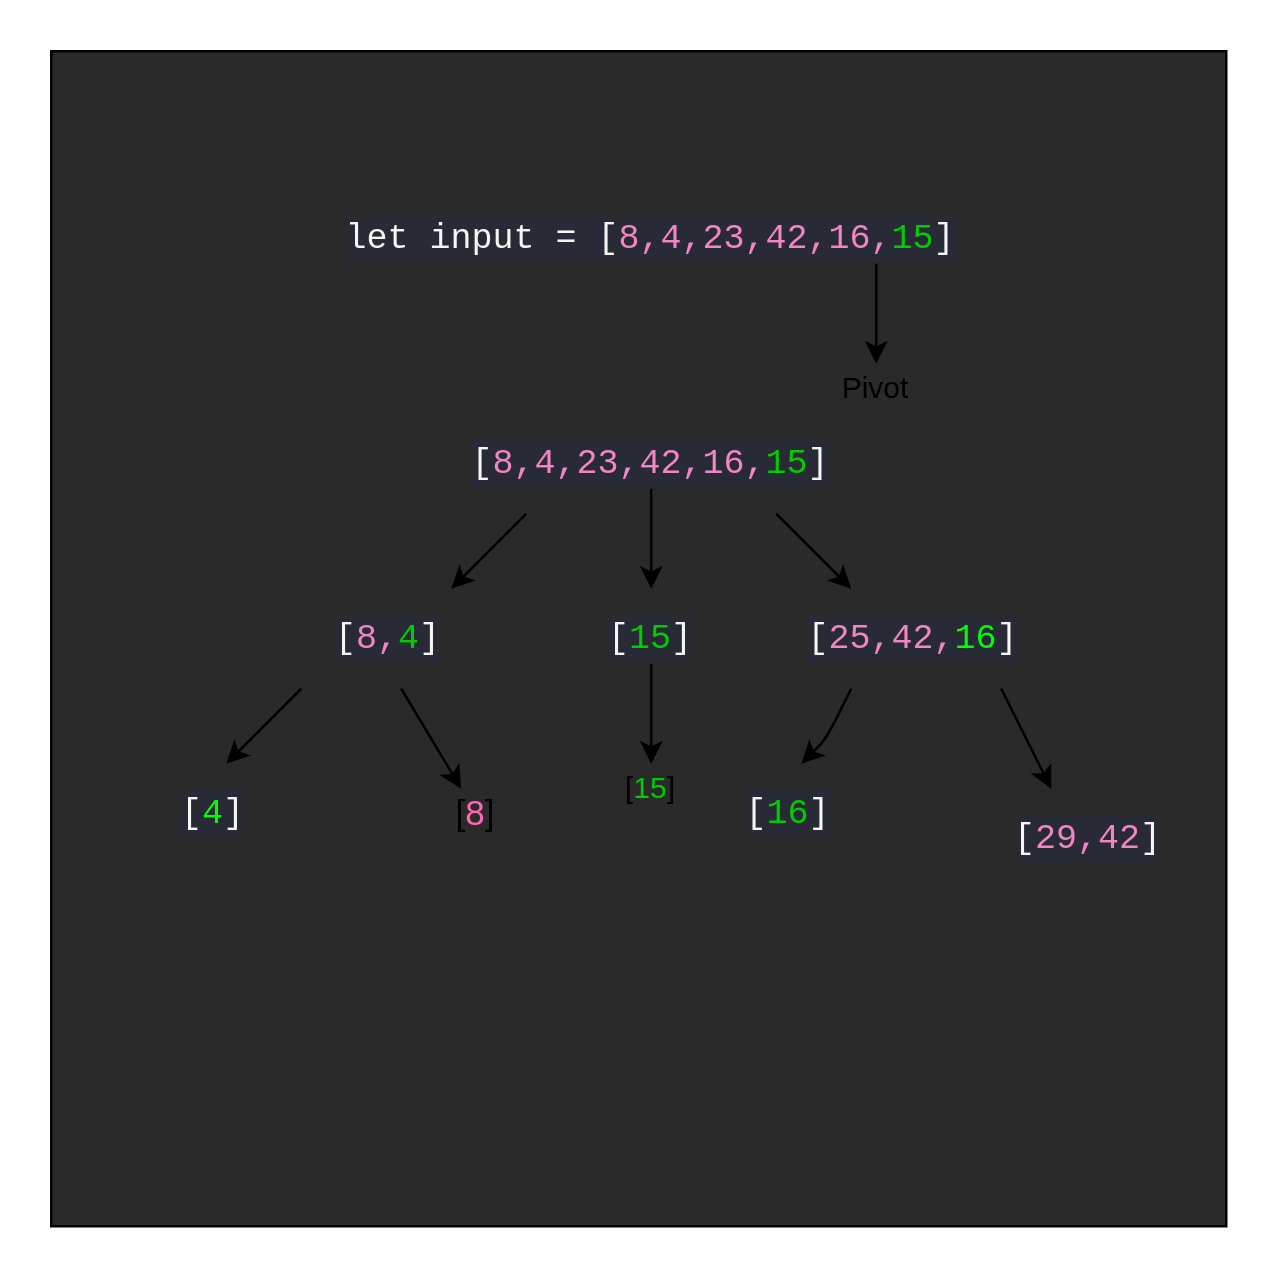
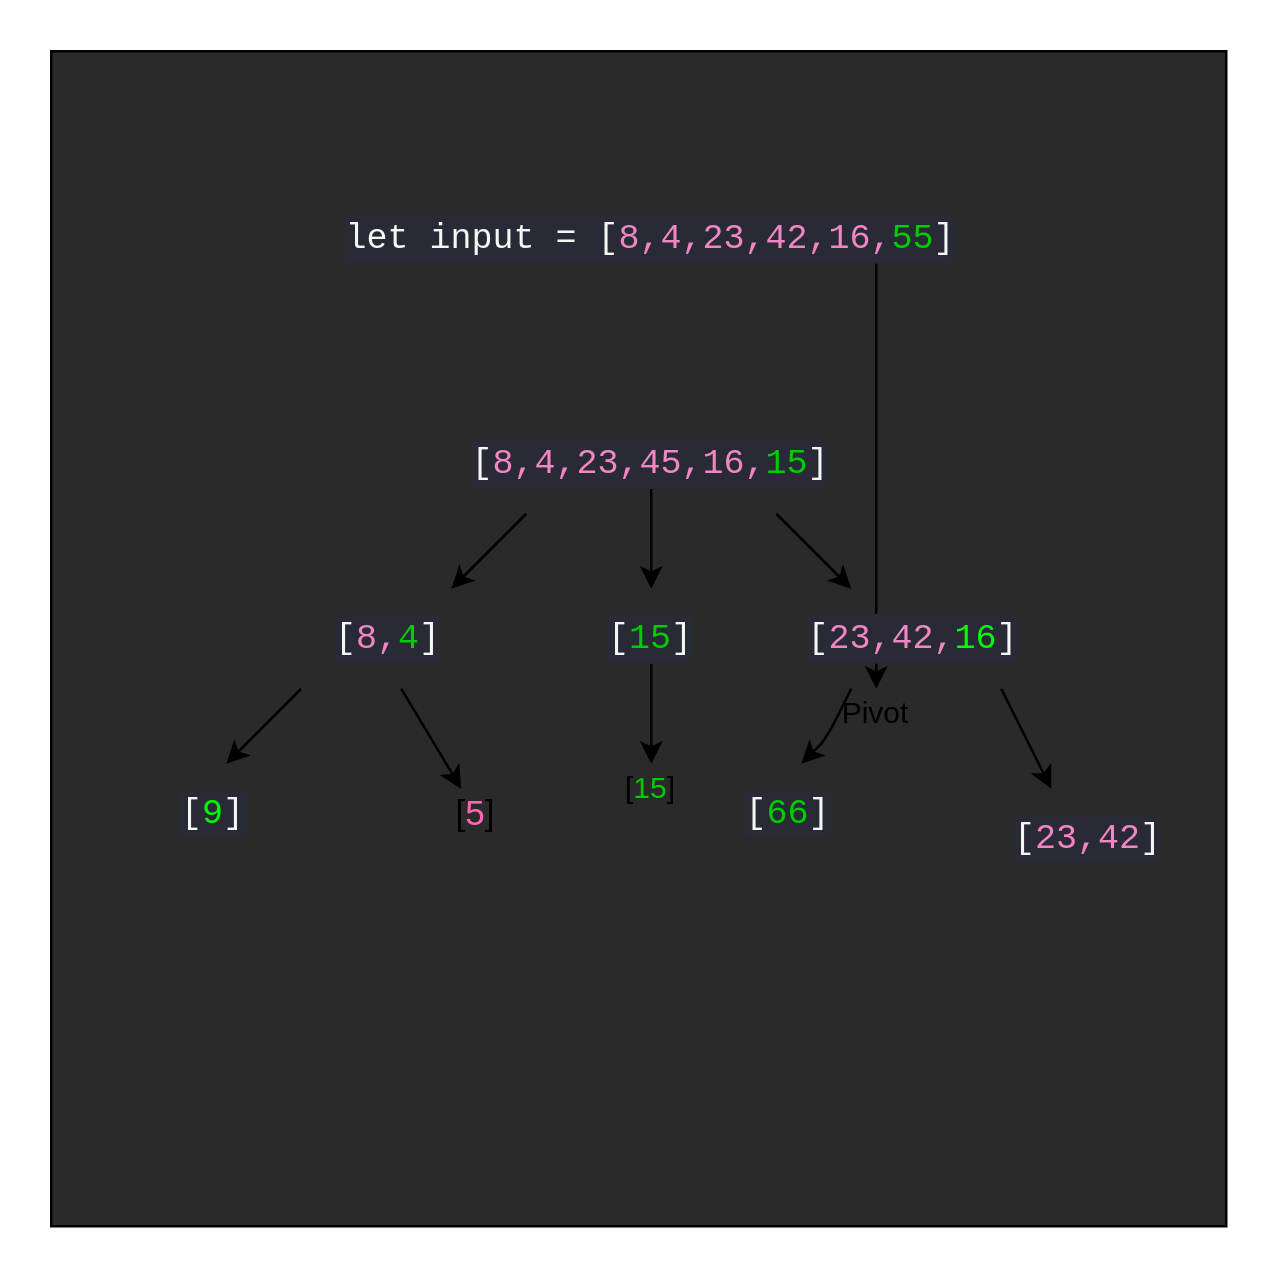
(651, 239) -> (651, 239)
(876, 389) -> (876, 714)
(651, 464) -> (651, 464)
(914, 639) -> (914, 639)
(214, 814) -> (214, 814)
(476, 814) -> (476, 814)
(789, 814) -> (789, 814)
(1089, 839) -> (1089, 839)
